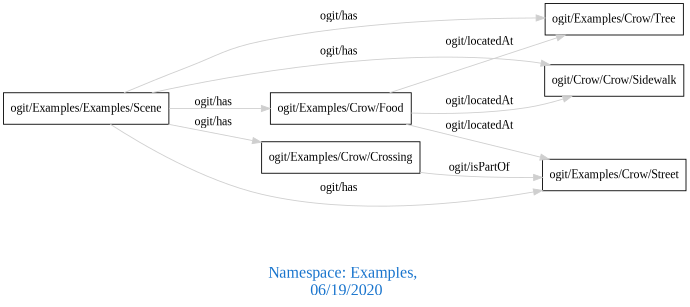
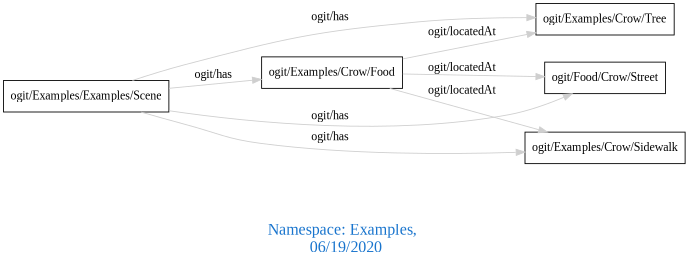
(614, 80) -> (605, 148)
(341, 158) -> none
(614, 175) -> (605, 78)
